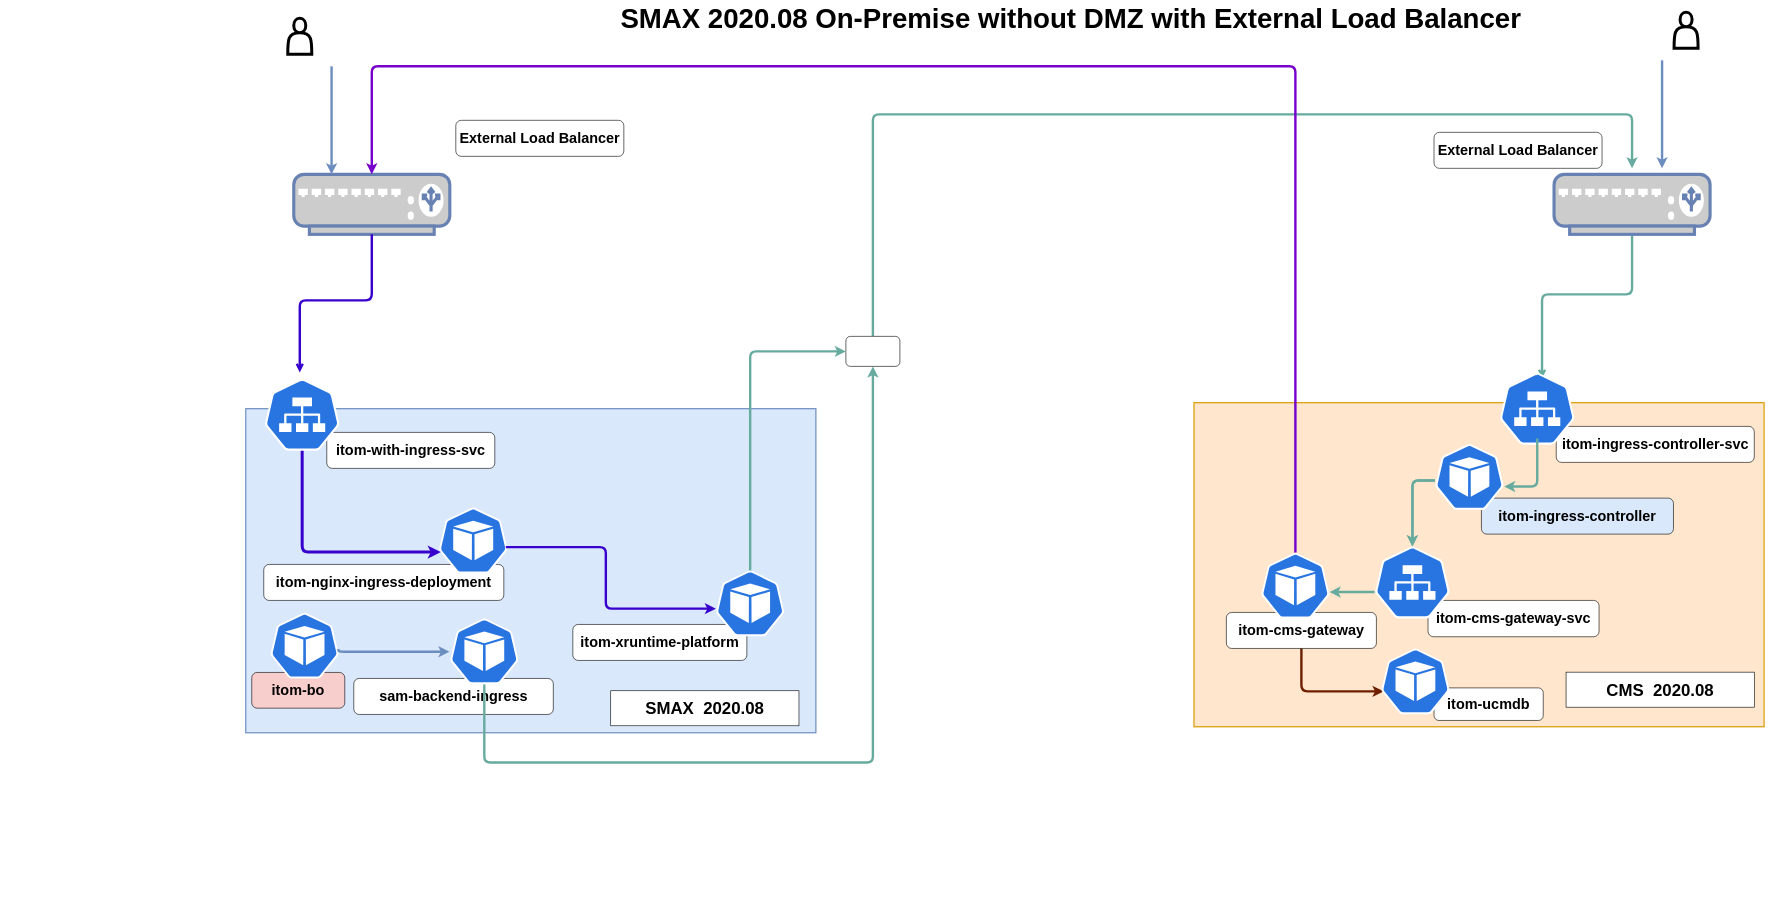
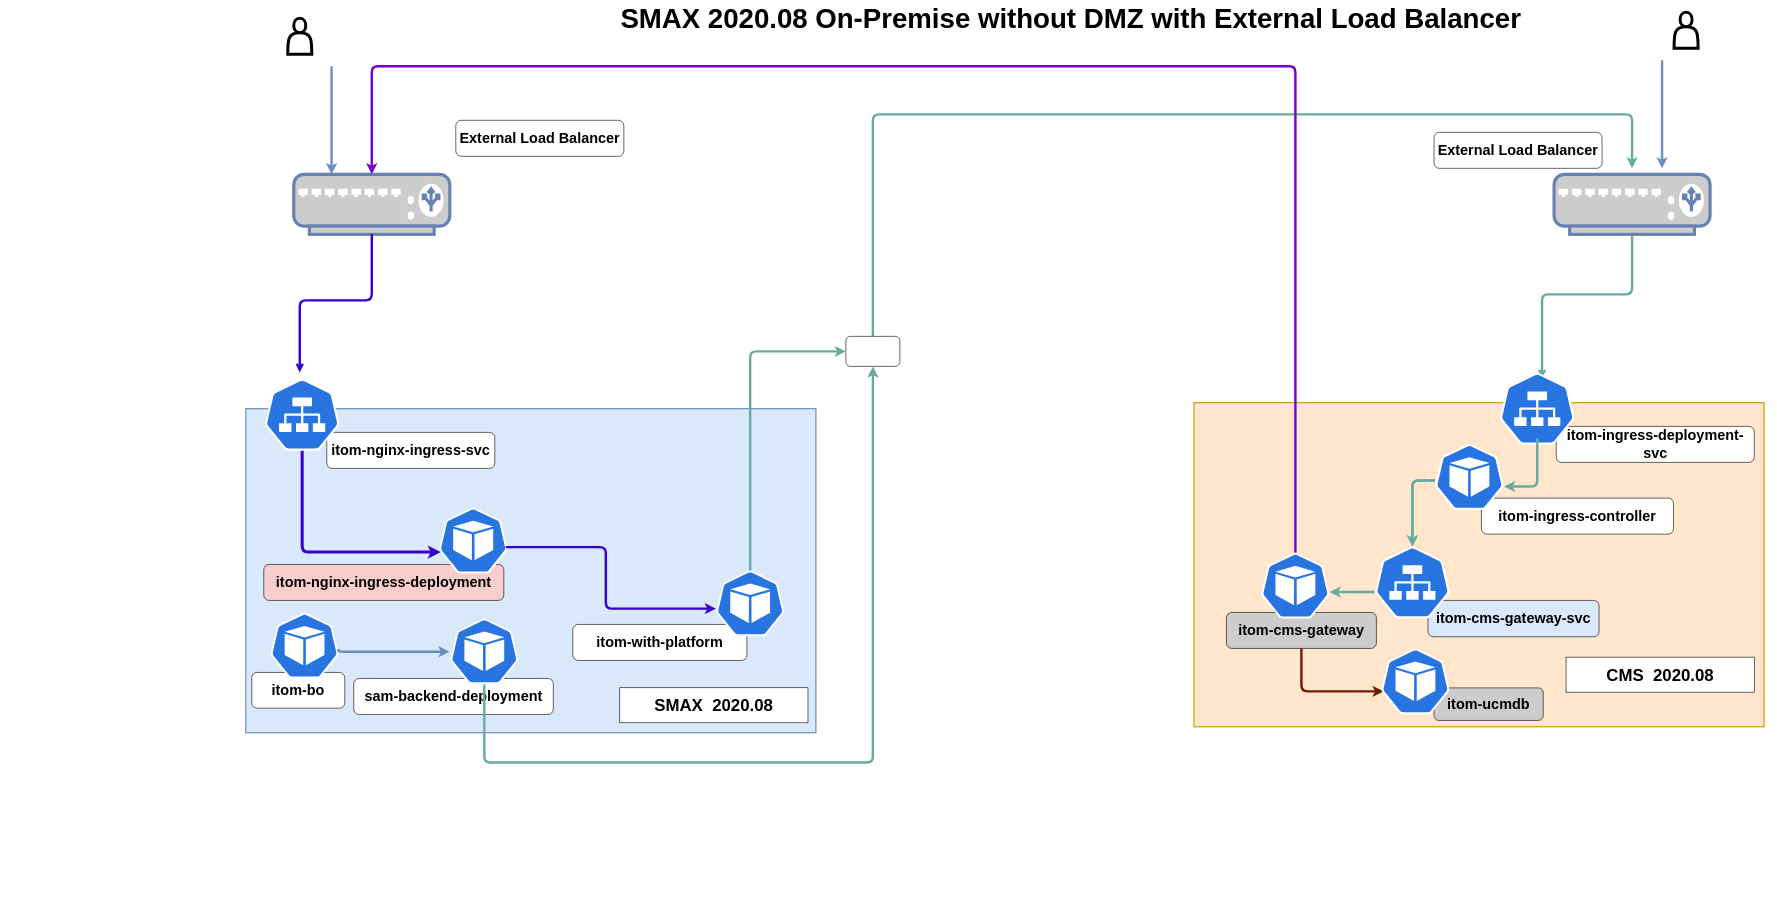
(1655, 444) -> (1655, 444)
(411, 450) -> (411, 450)
(1577, 516) -> (1577, 516)
(384, 582) -> (384, 582)
(1513, 618) -> (1513, 618)
(1301, 630) -> (1301, 630)
(660, 642) -> (660, 642)
(298, 690) -> (298, 690)
(1660, 690) -> (1660, 675)
(454, 696) -> (454, 696)
(1488, 704) -> (1488, 704)
(705, 708) -> (714, 705)
